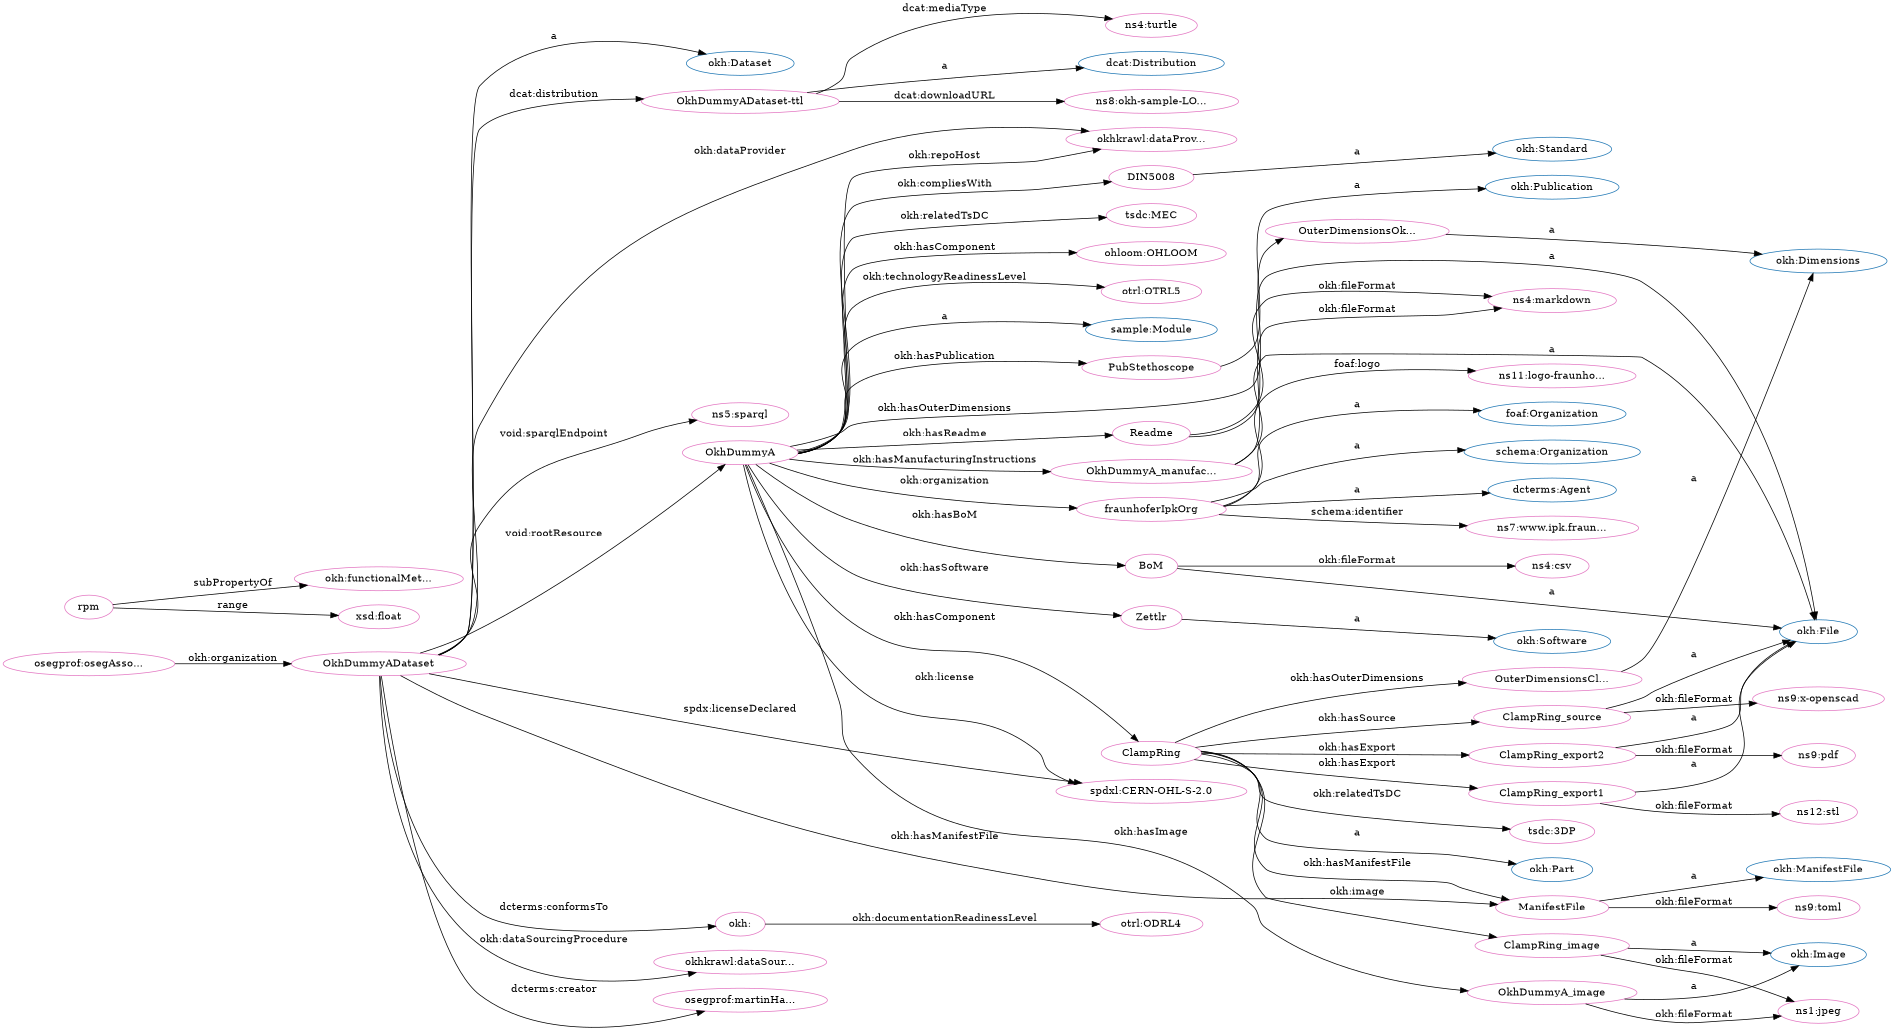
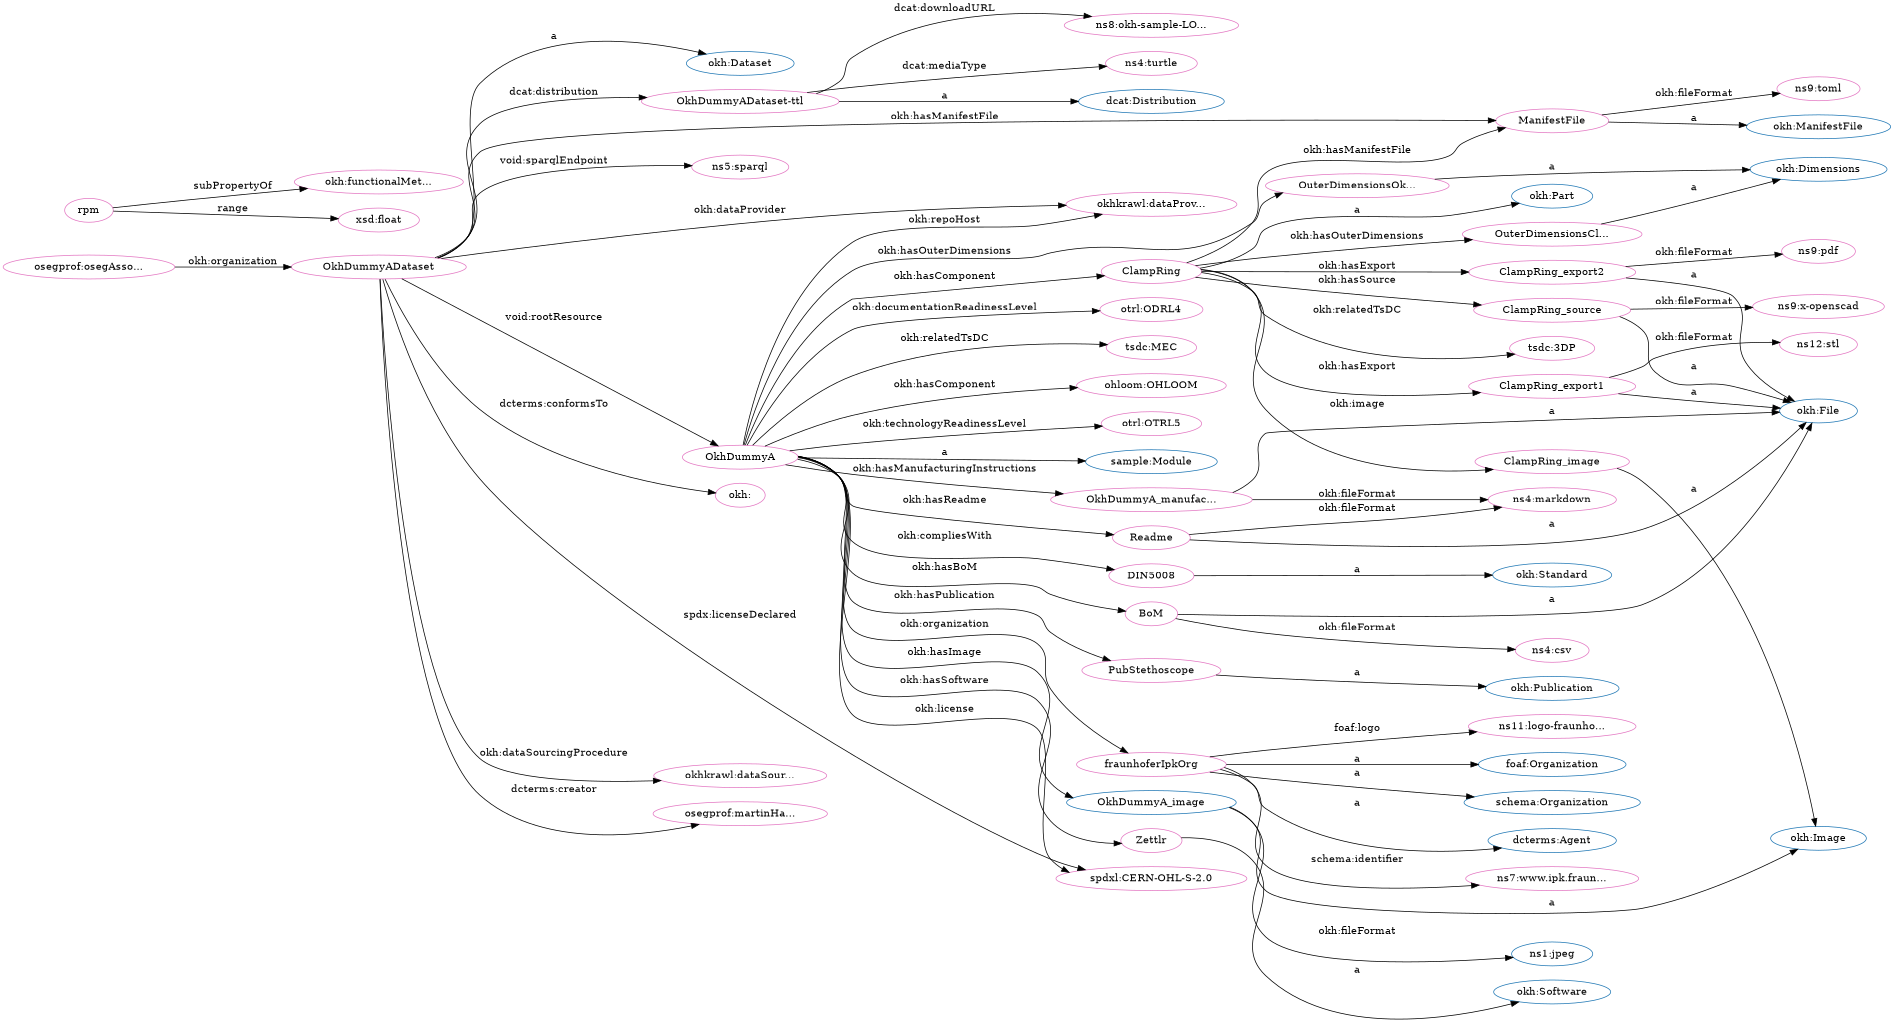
(929, 924) -> (893, 322)
(1695, 973) -> none
(1552, 993) -> (1151, 803)
(1818, 1011) -> (1552, 954)
